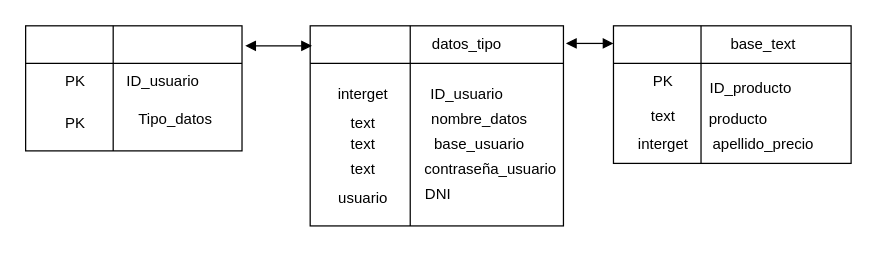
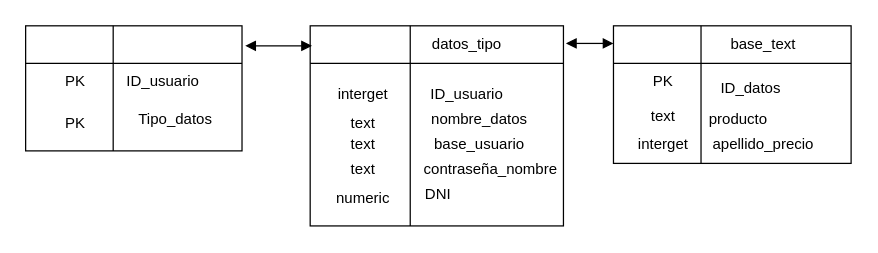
(751, 88) -> (751, 88)
(491, 169) -> (491, 169)
(363, 198) -> (363, 198)
